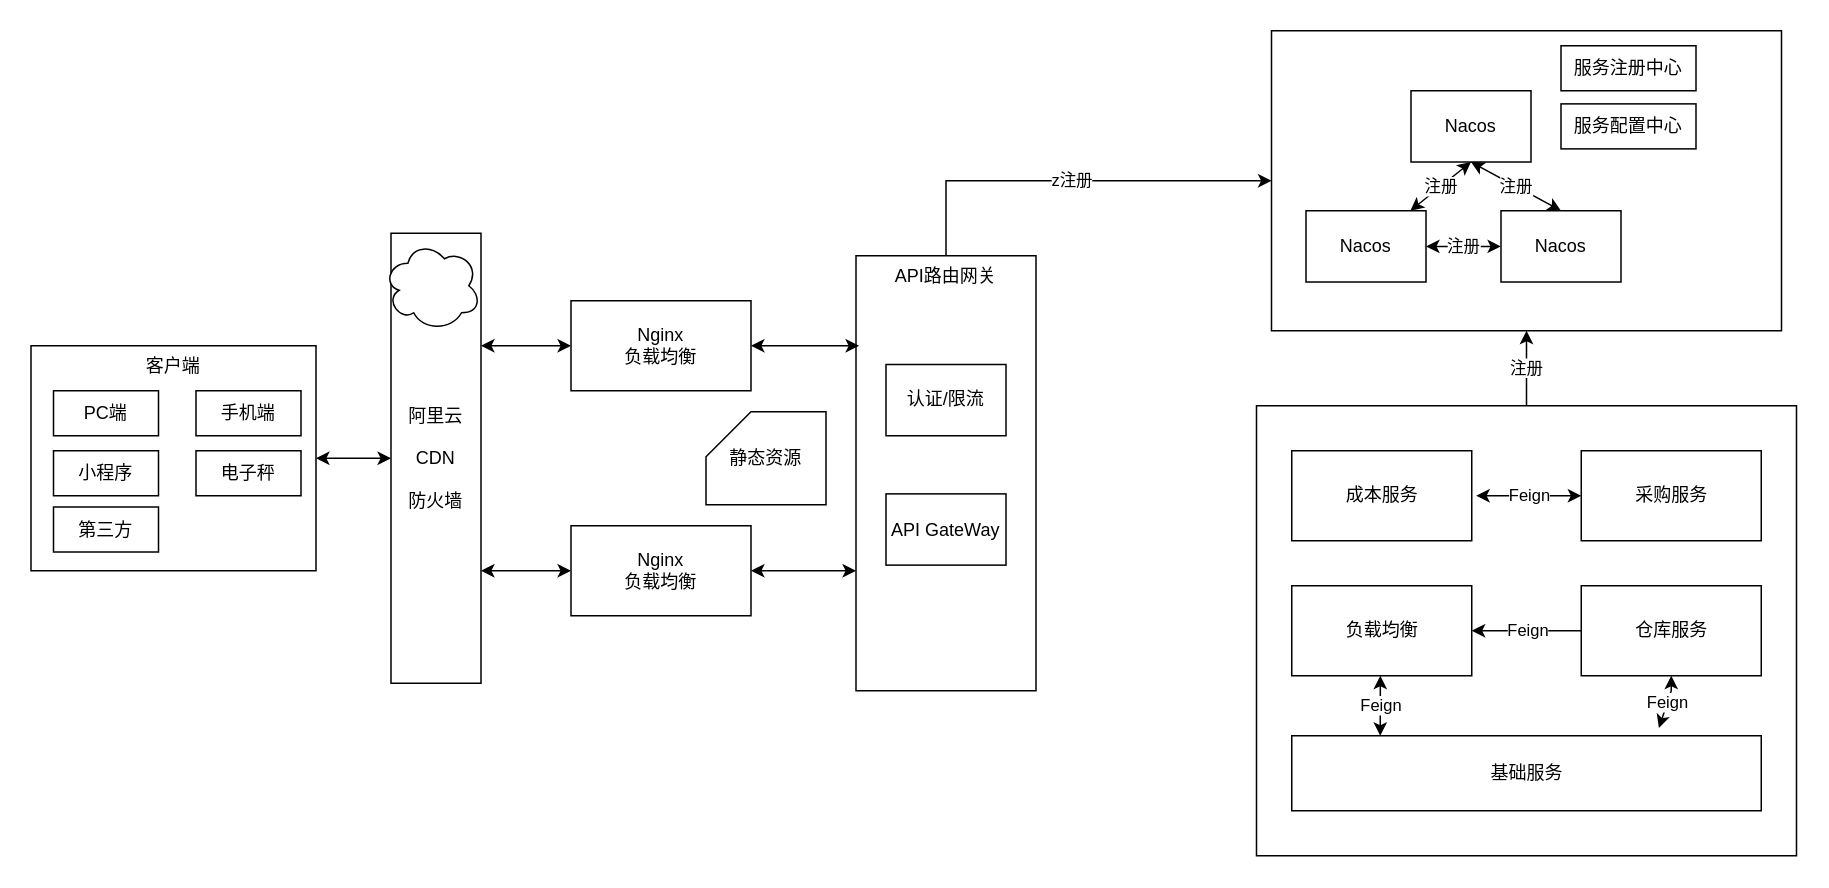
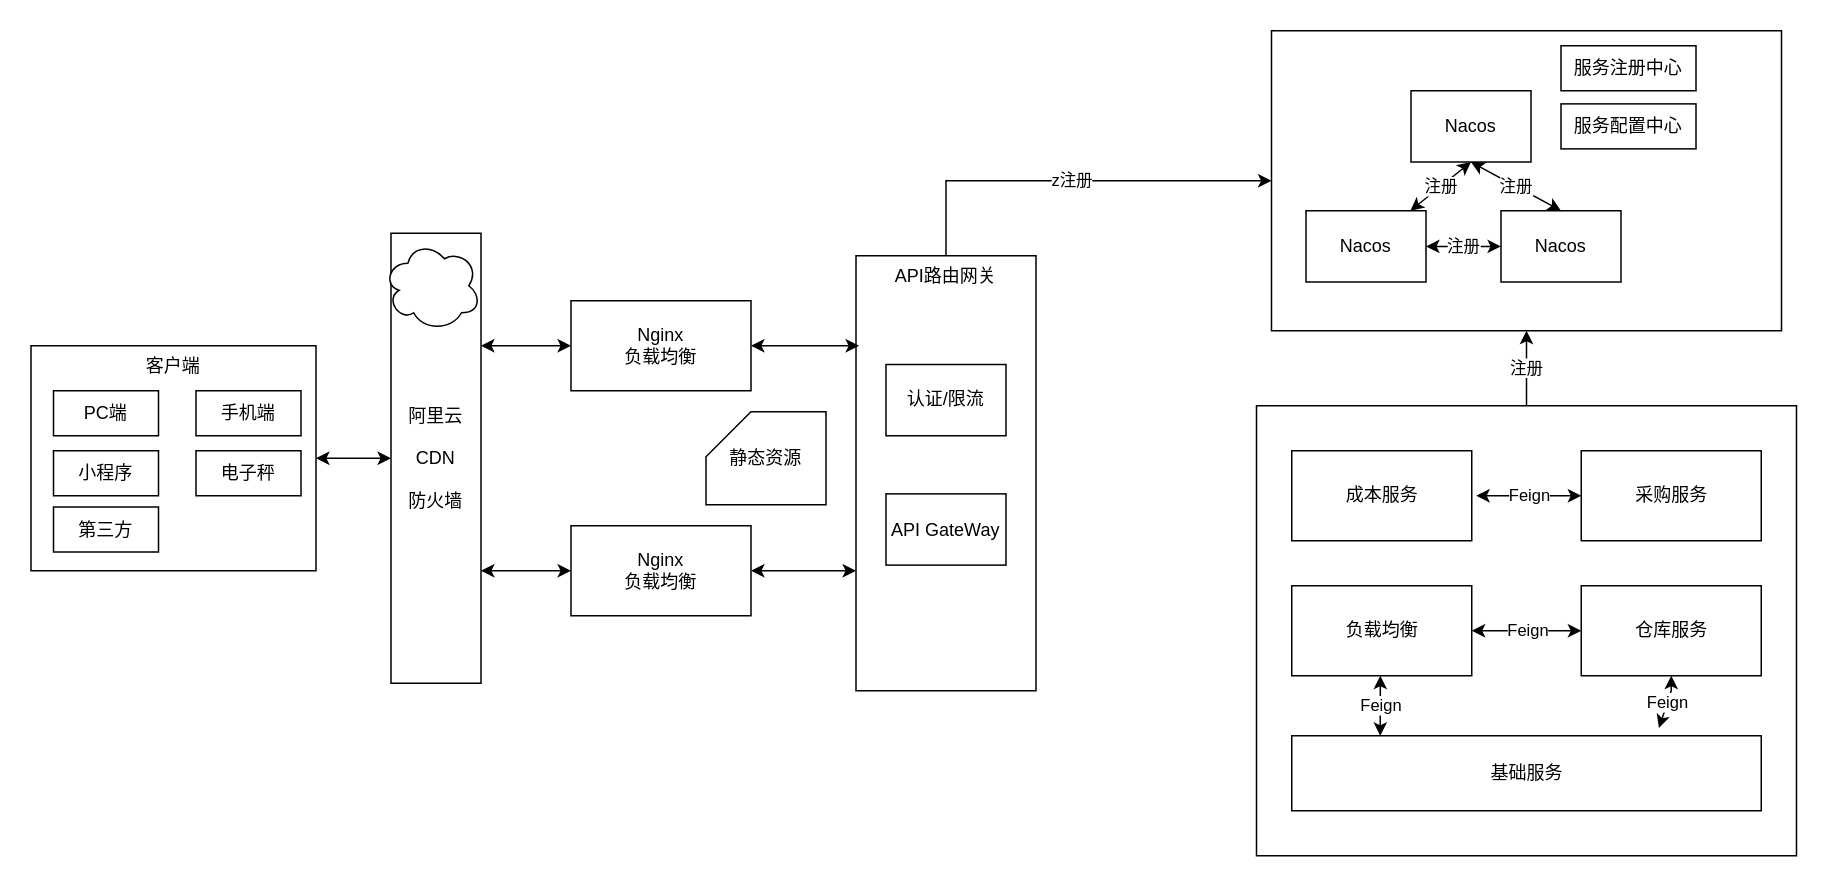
(1574, 631) -> (1569, 631)
